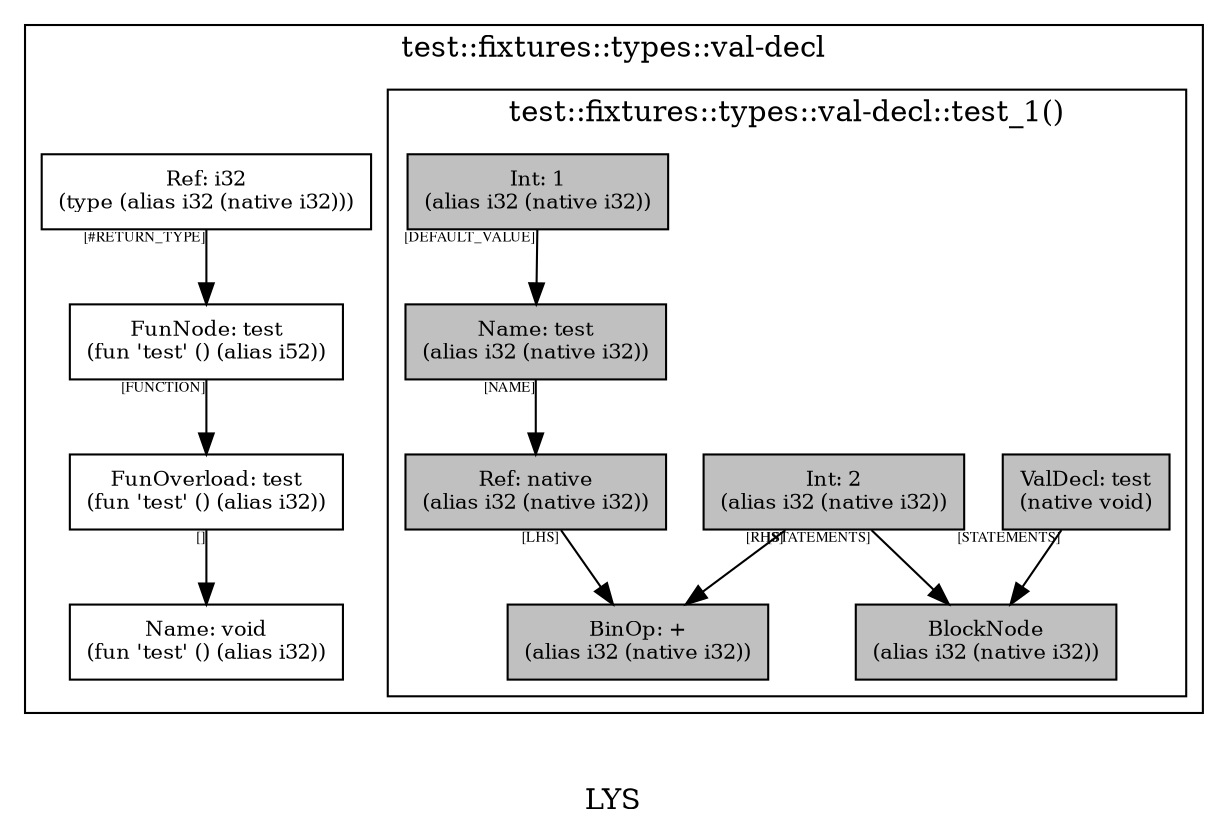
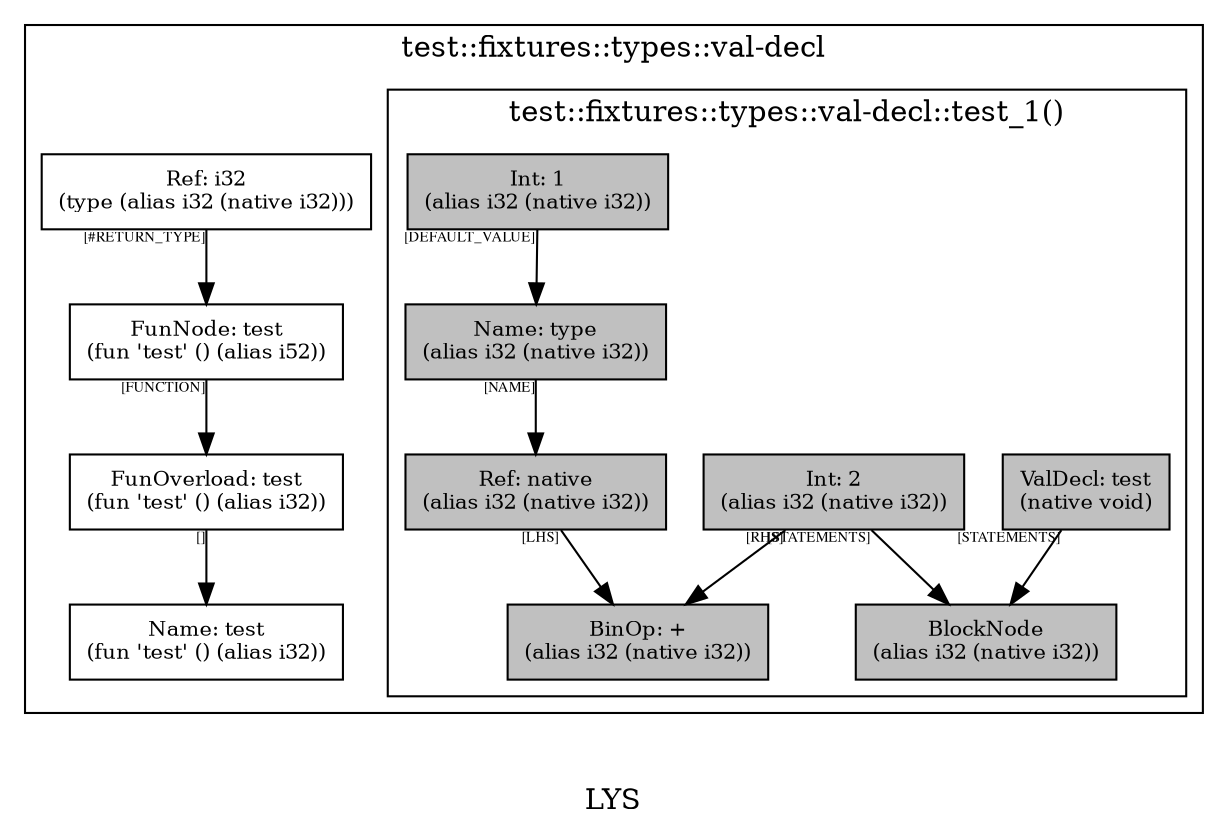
(536, 342) -> (536, 342)
(206, 642) -> (206, 642)
